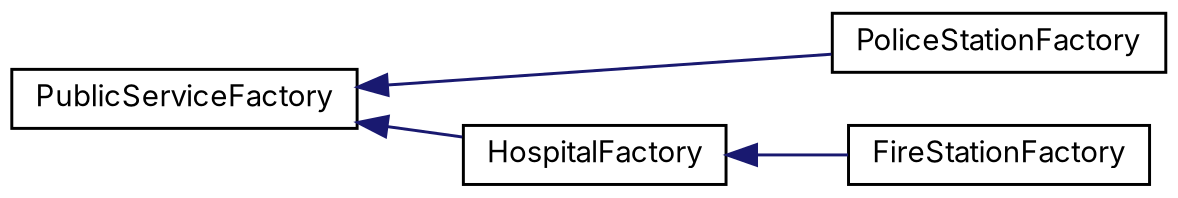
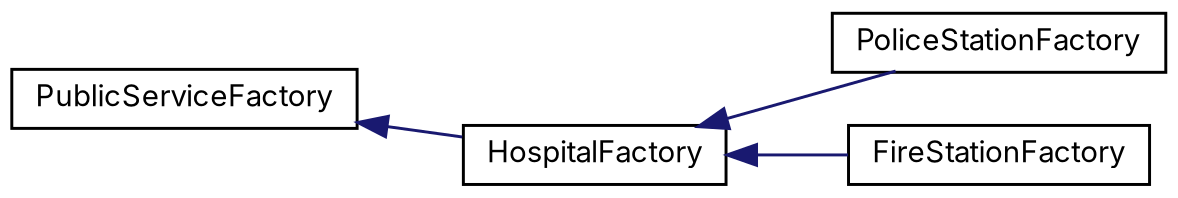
(610, 70) -> (811, 95)
